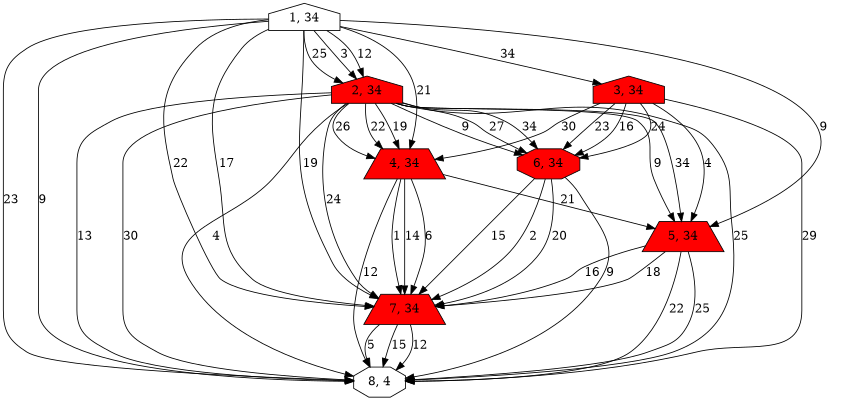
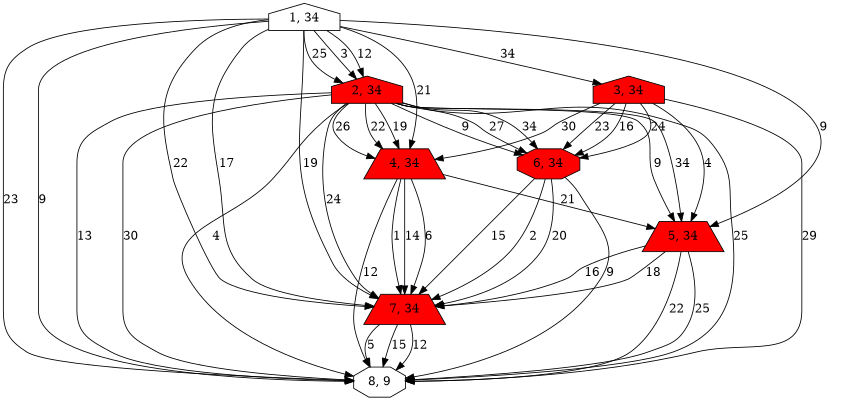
(380, 382) -> (380, 382)
